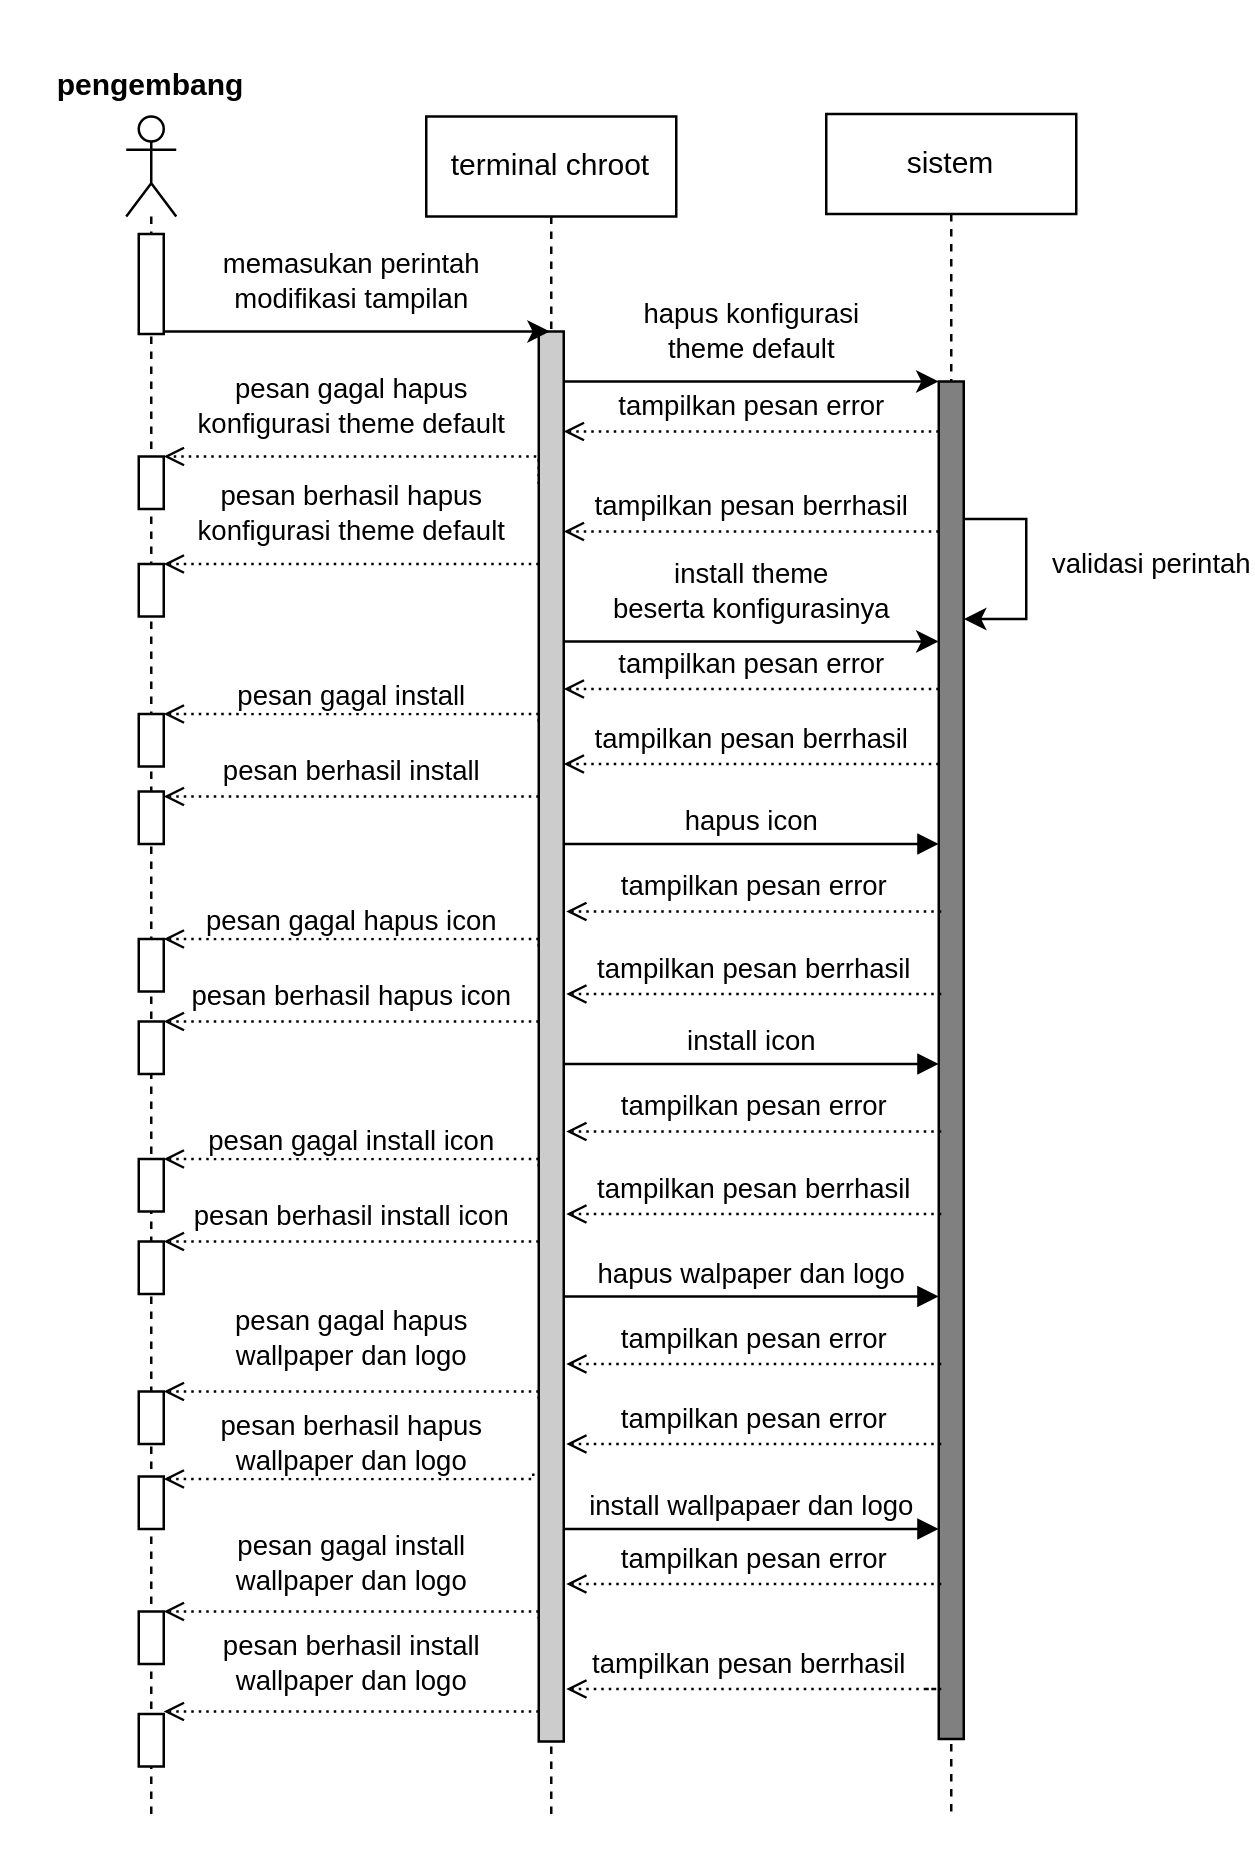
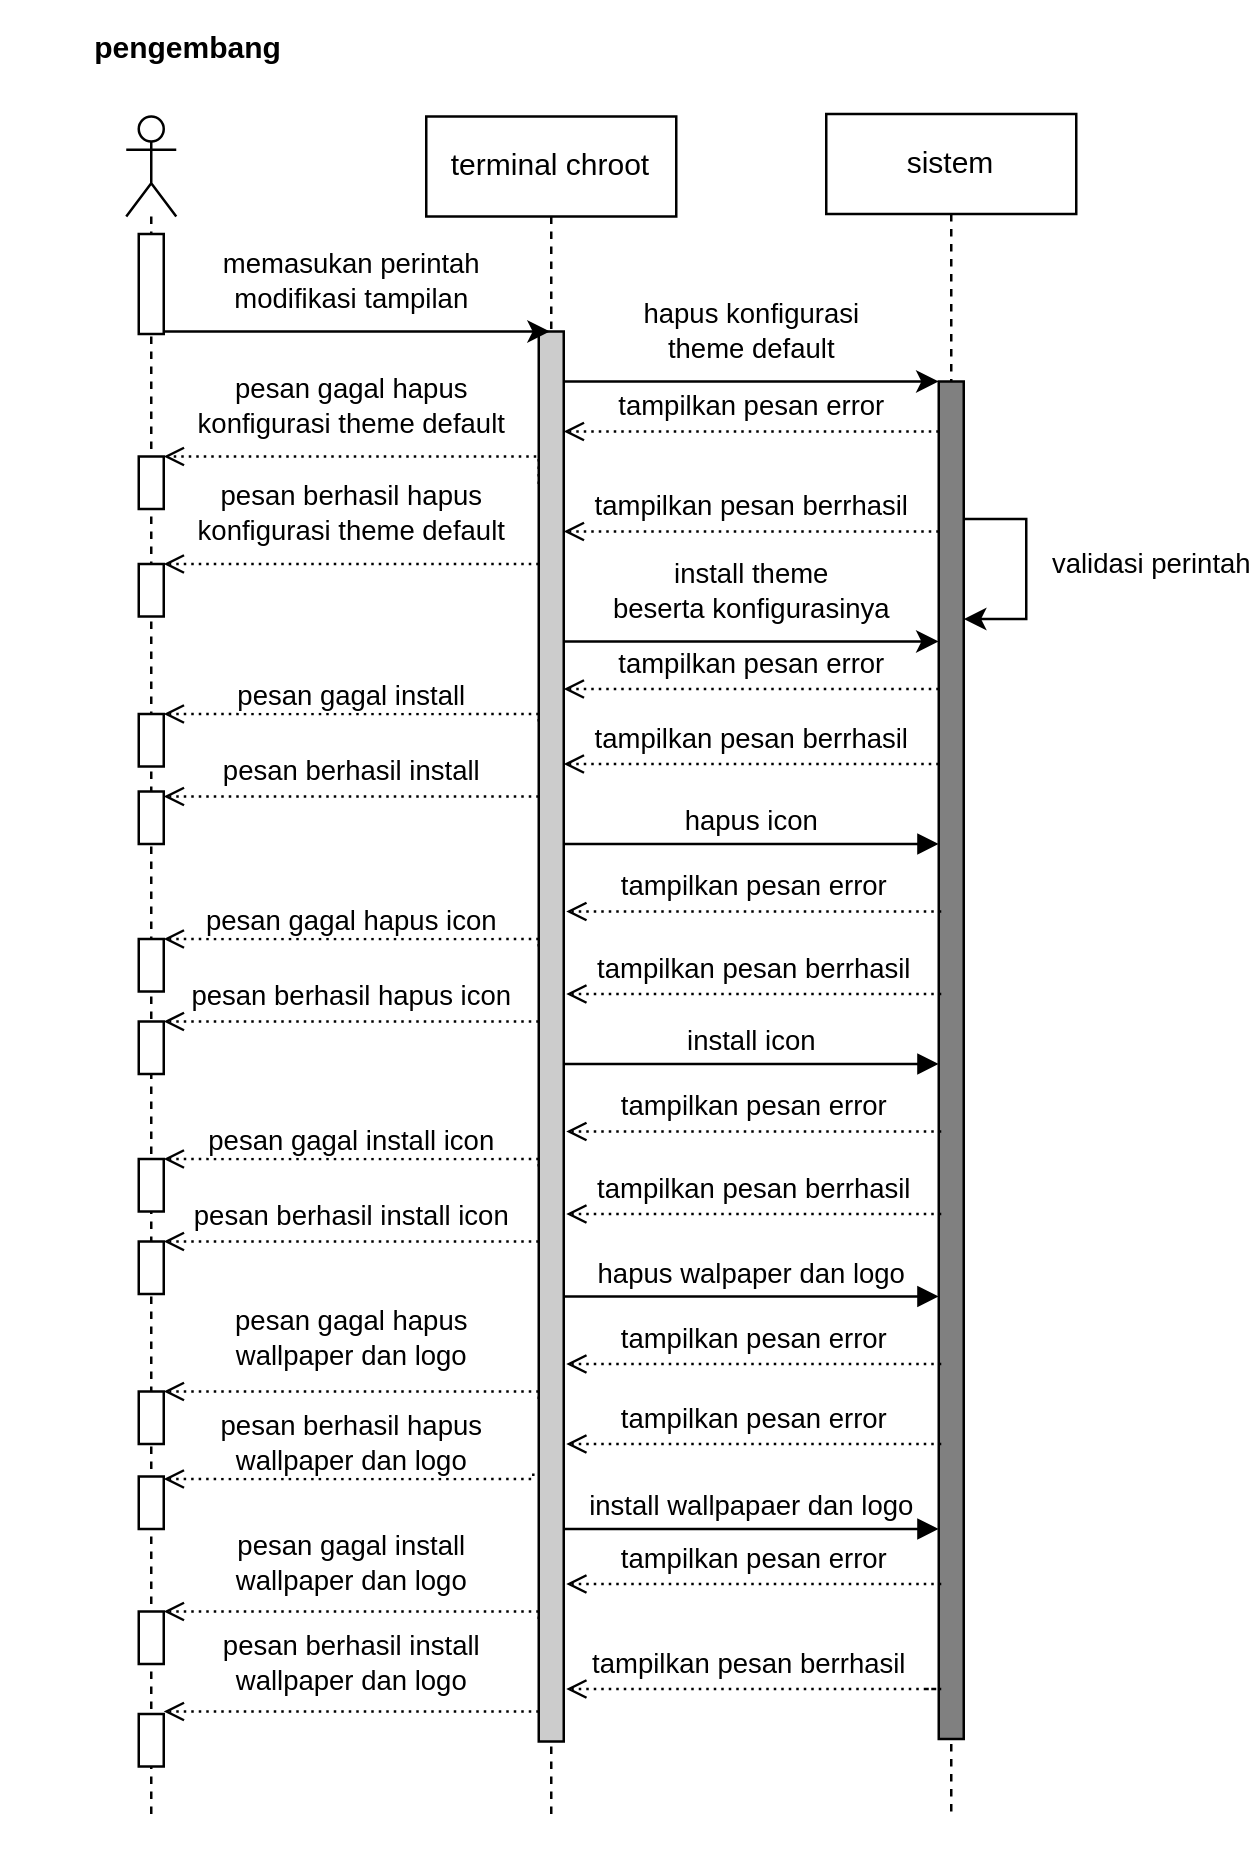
(151, 84) -> (189, 46)
